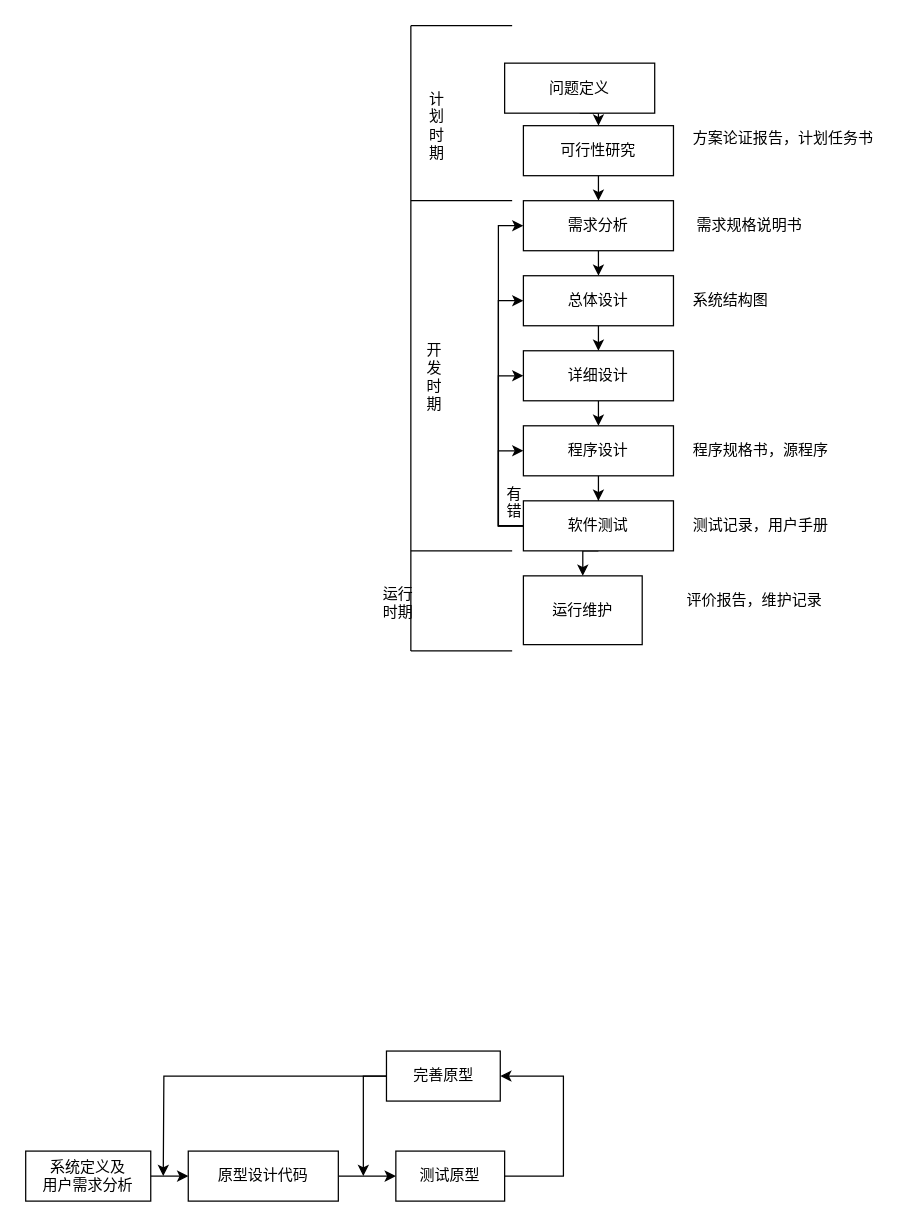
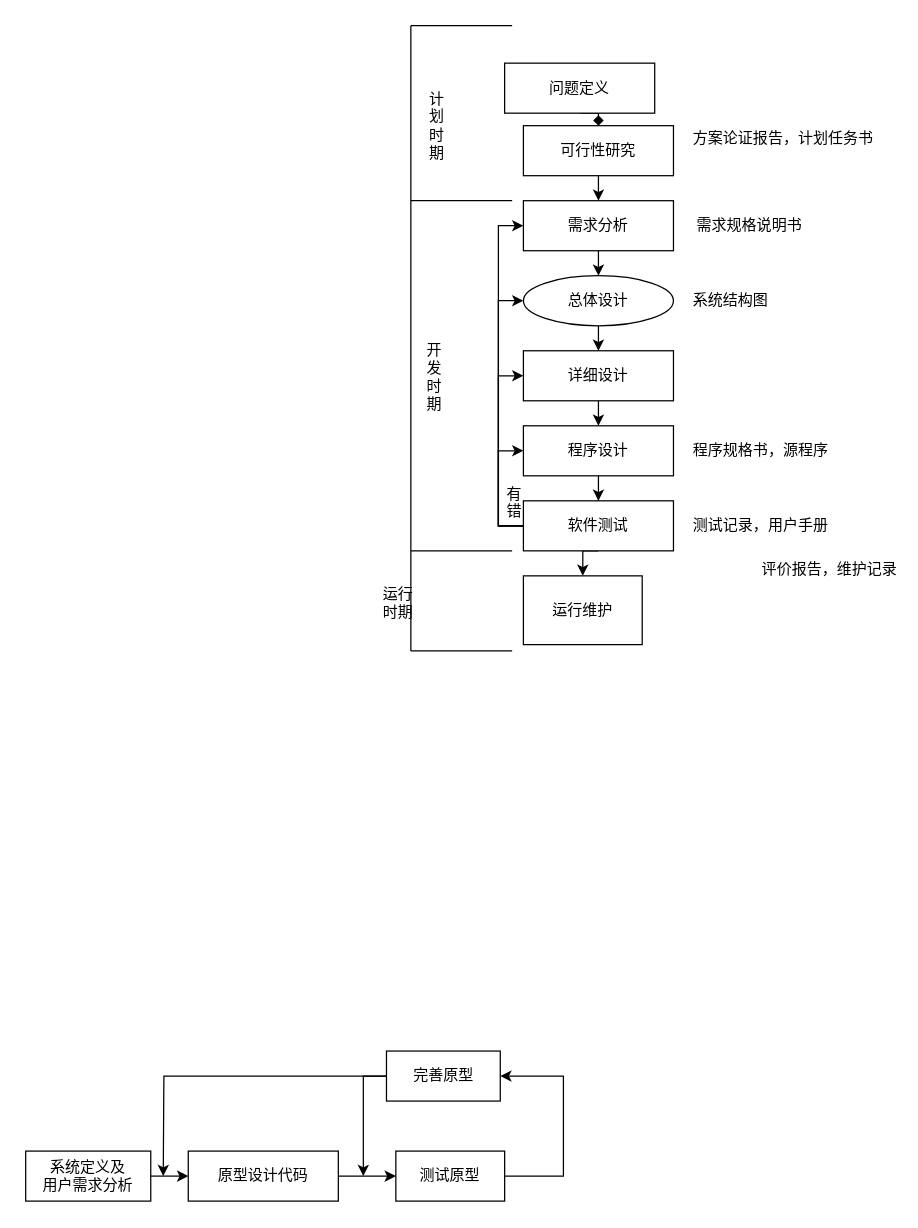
(596, 113) -> (595, 113)
(598, 301) -> (598, 301)
(759, 601) -> (834, 569)
